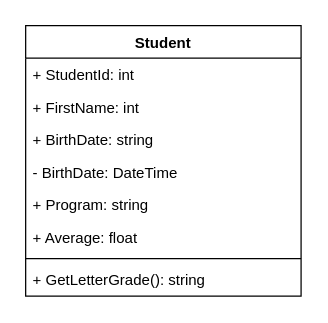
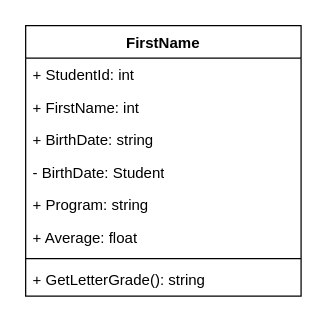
(163, 43) -> (163, 43)
(112, 173) -> (109, 173)
